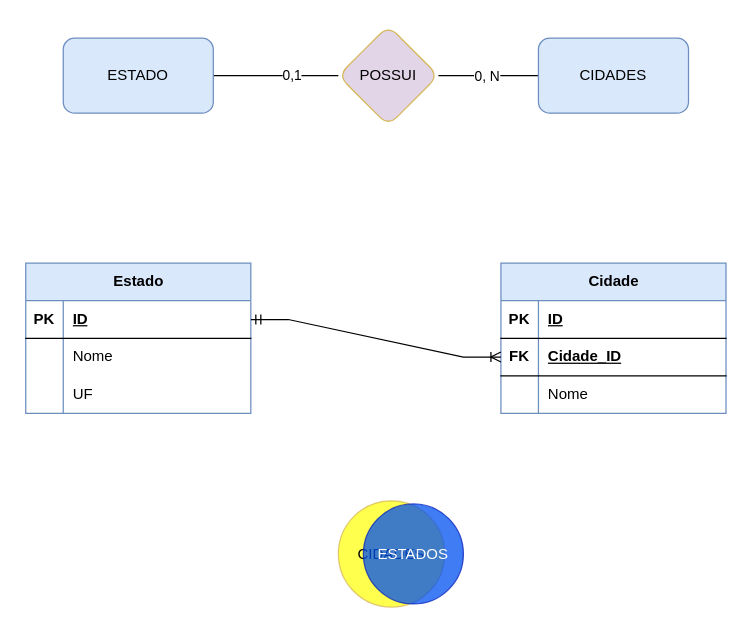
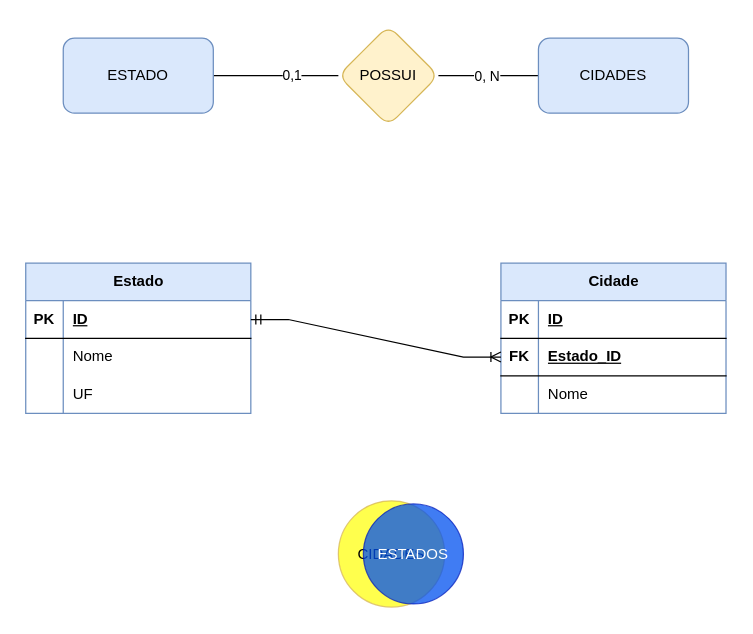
(388, 76) -> (388, 76)
(584, 357) -> (586, 357)
